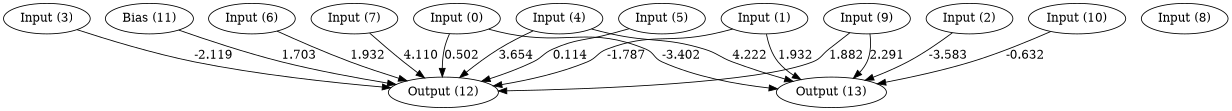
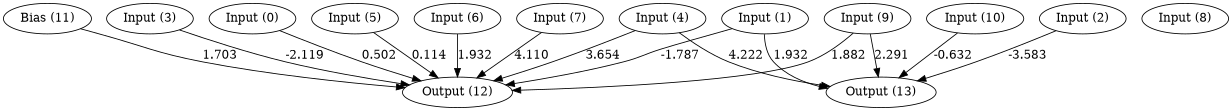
(639, 47) -> none
